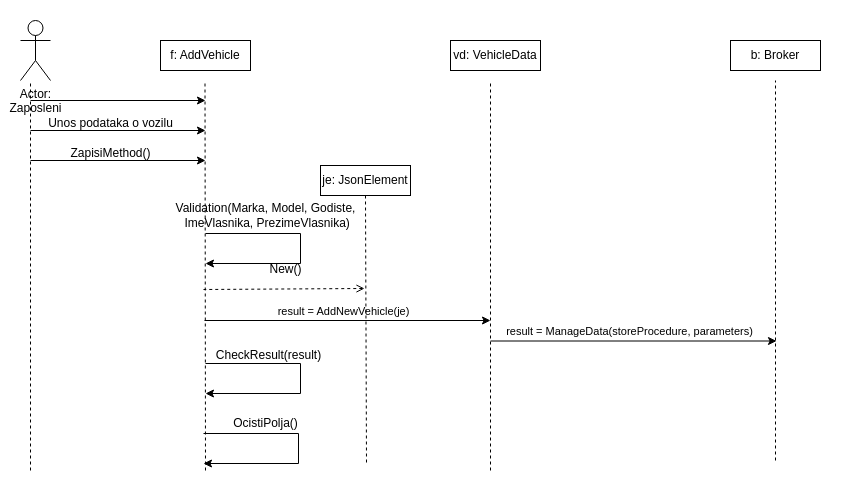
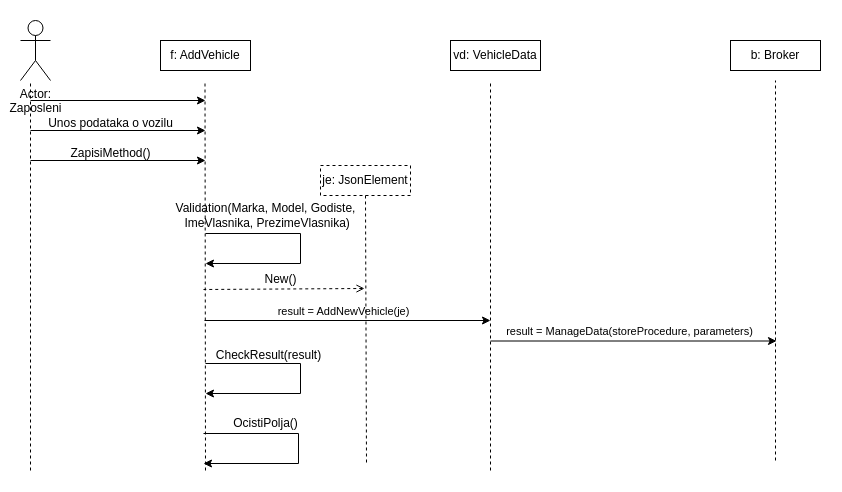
(366, 181) -> (366, 181)
(286, 270) -> (281, 280)
